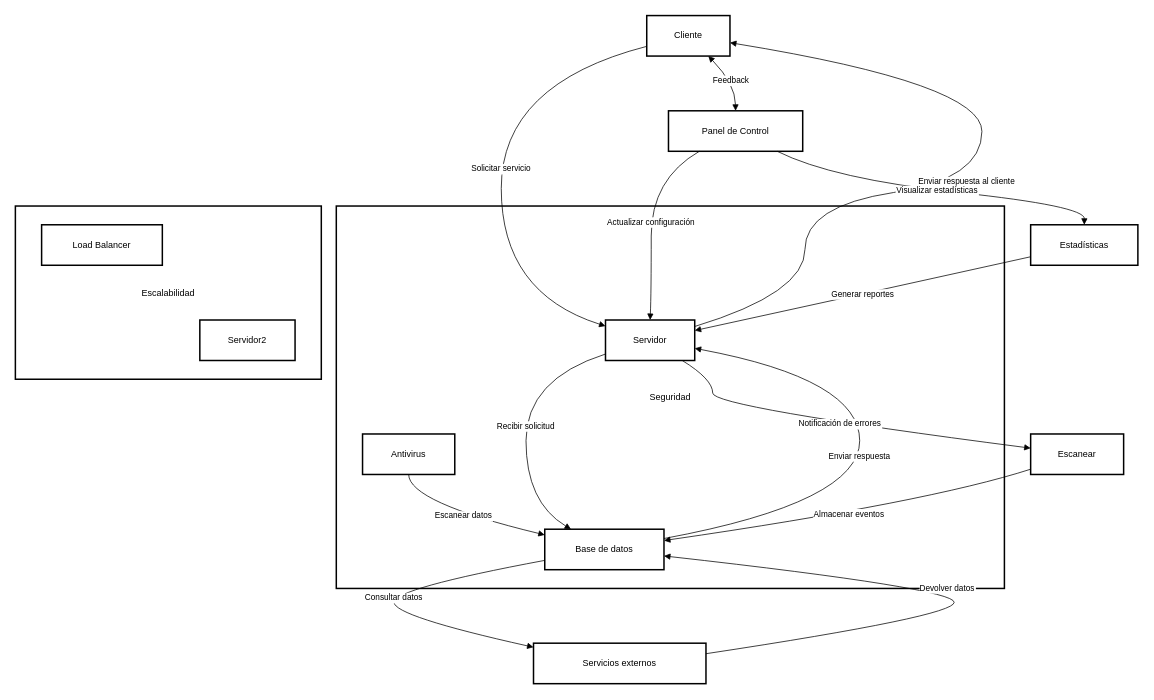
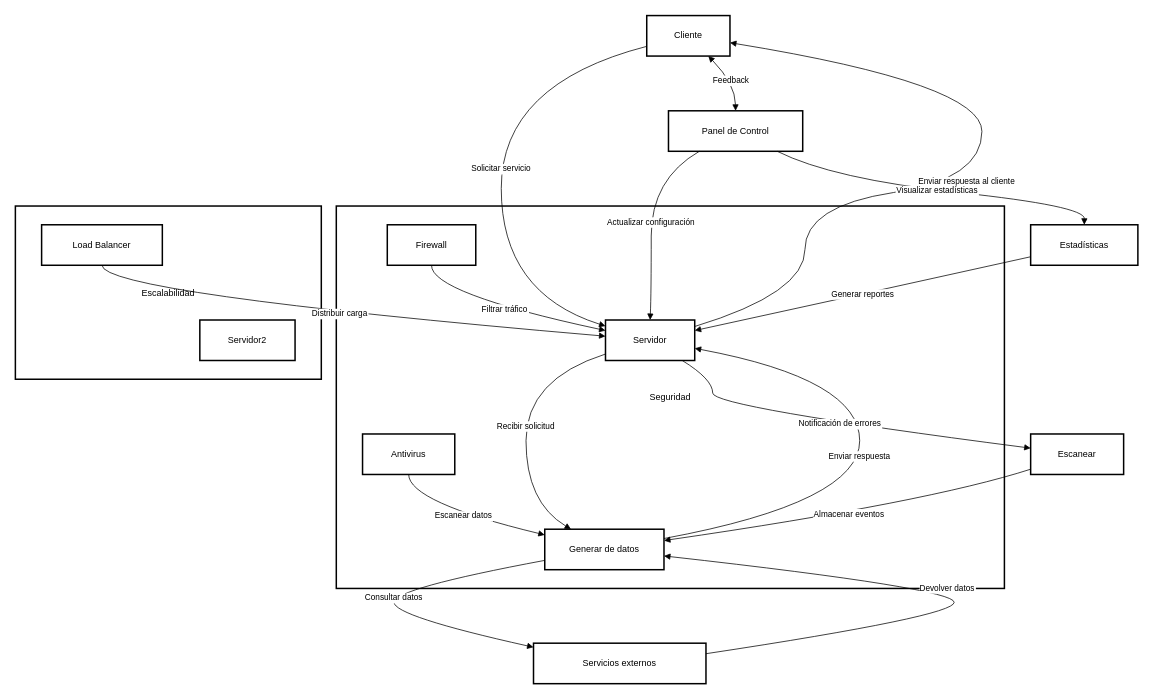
none -> (432, 245)
none -> (511, 307)
none -> (348, 311)
(605, 549) -> (605, 549)
